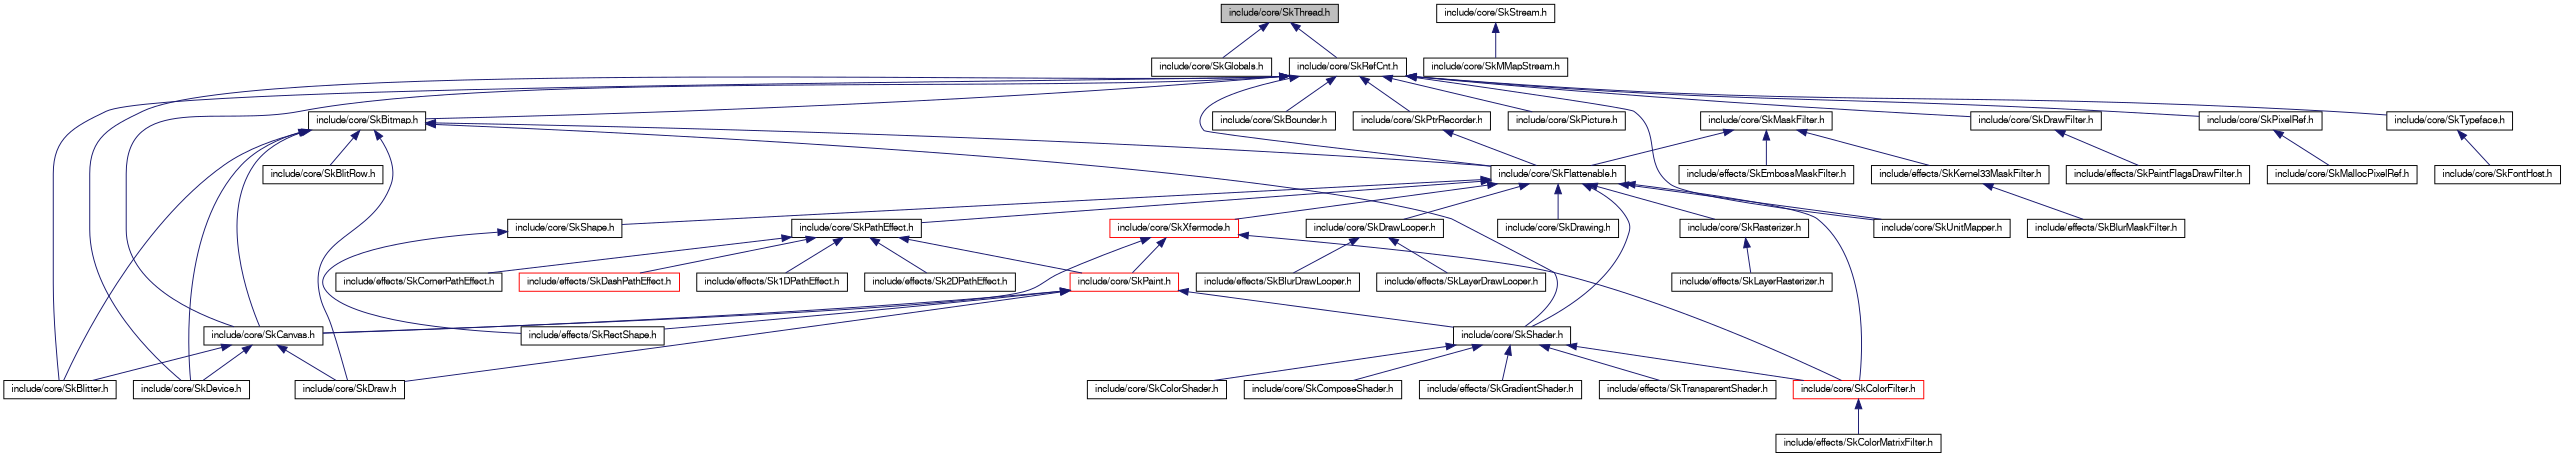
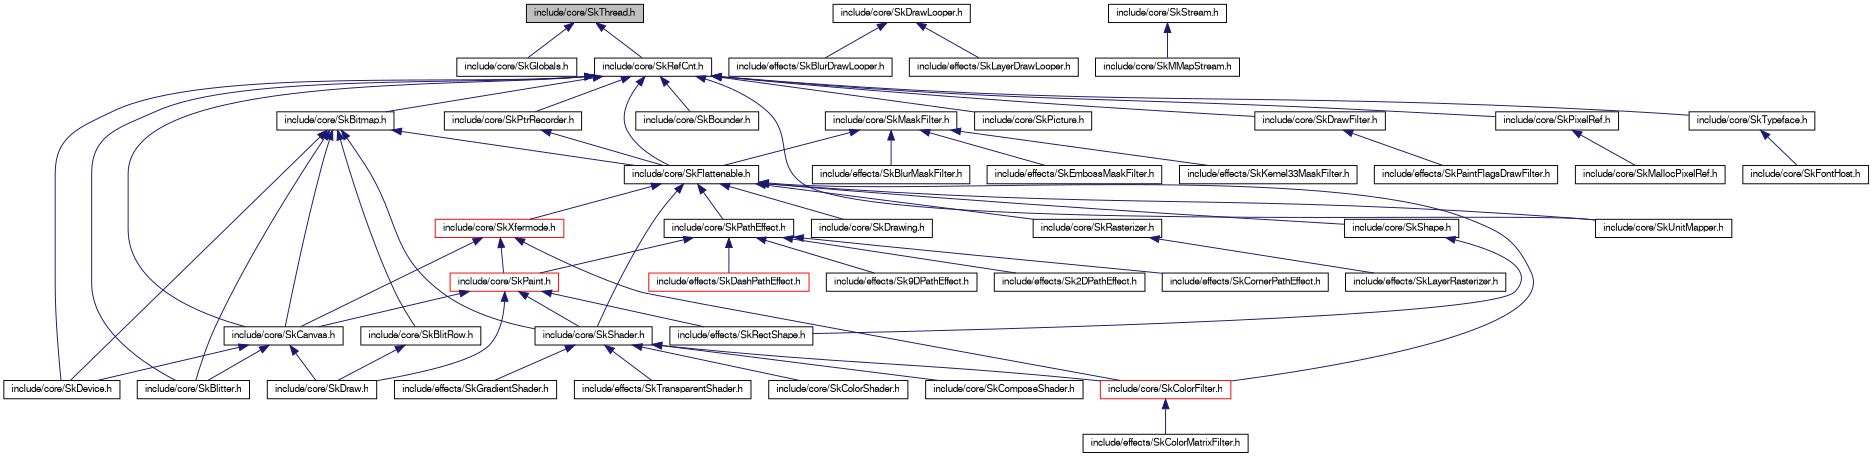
(1462, 203) -> none
(2038, 203) -> (891, 153)
(331, 249) -> (367, 365)
(772, 282) -> (902, 282)
